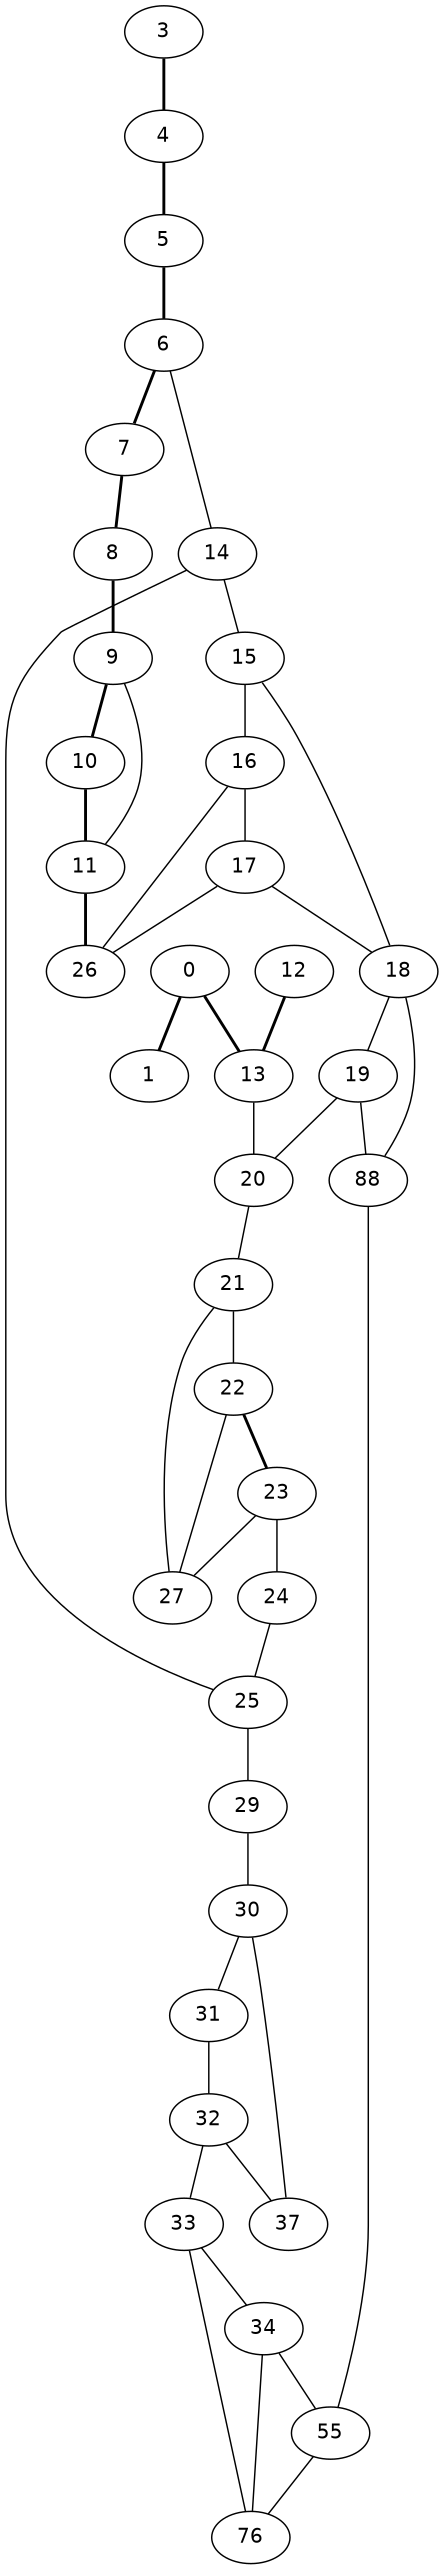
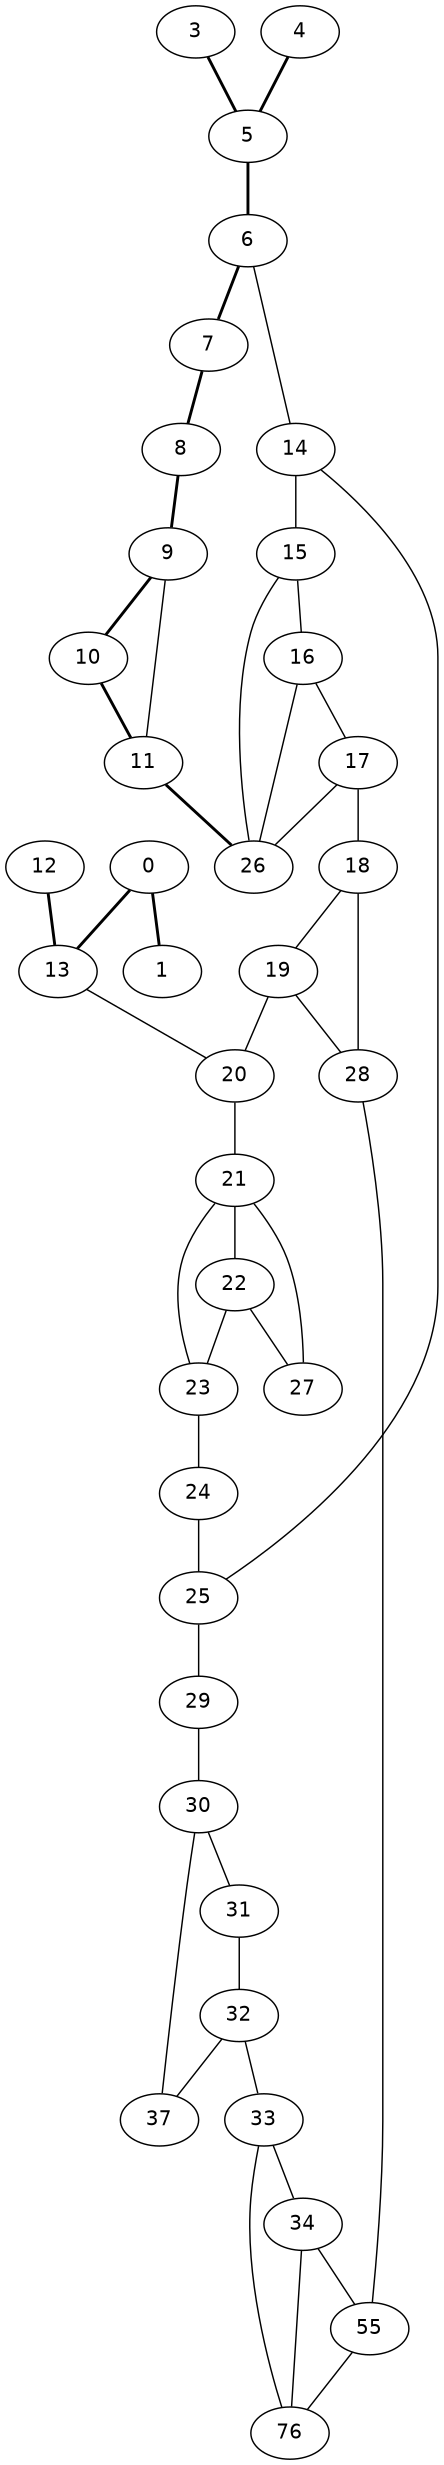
(164, 84) -> (222, 84)
(334, 810) -> (240, 705)
(368, 1180) -> (358, 1076)
(255, 1441) -> (217, 1337)
(225, 1546) -> (179, 1279)
